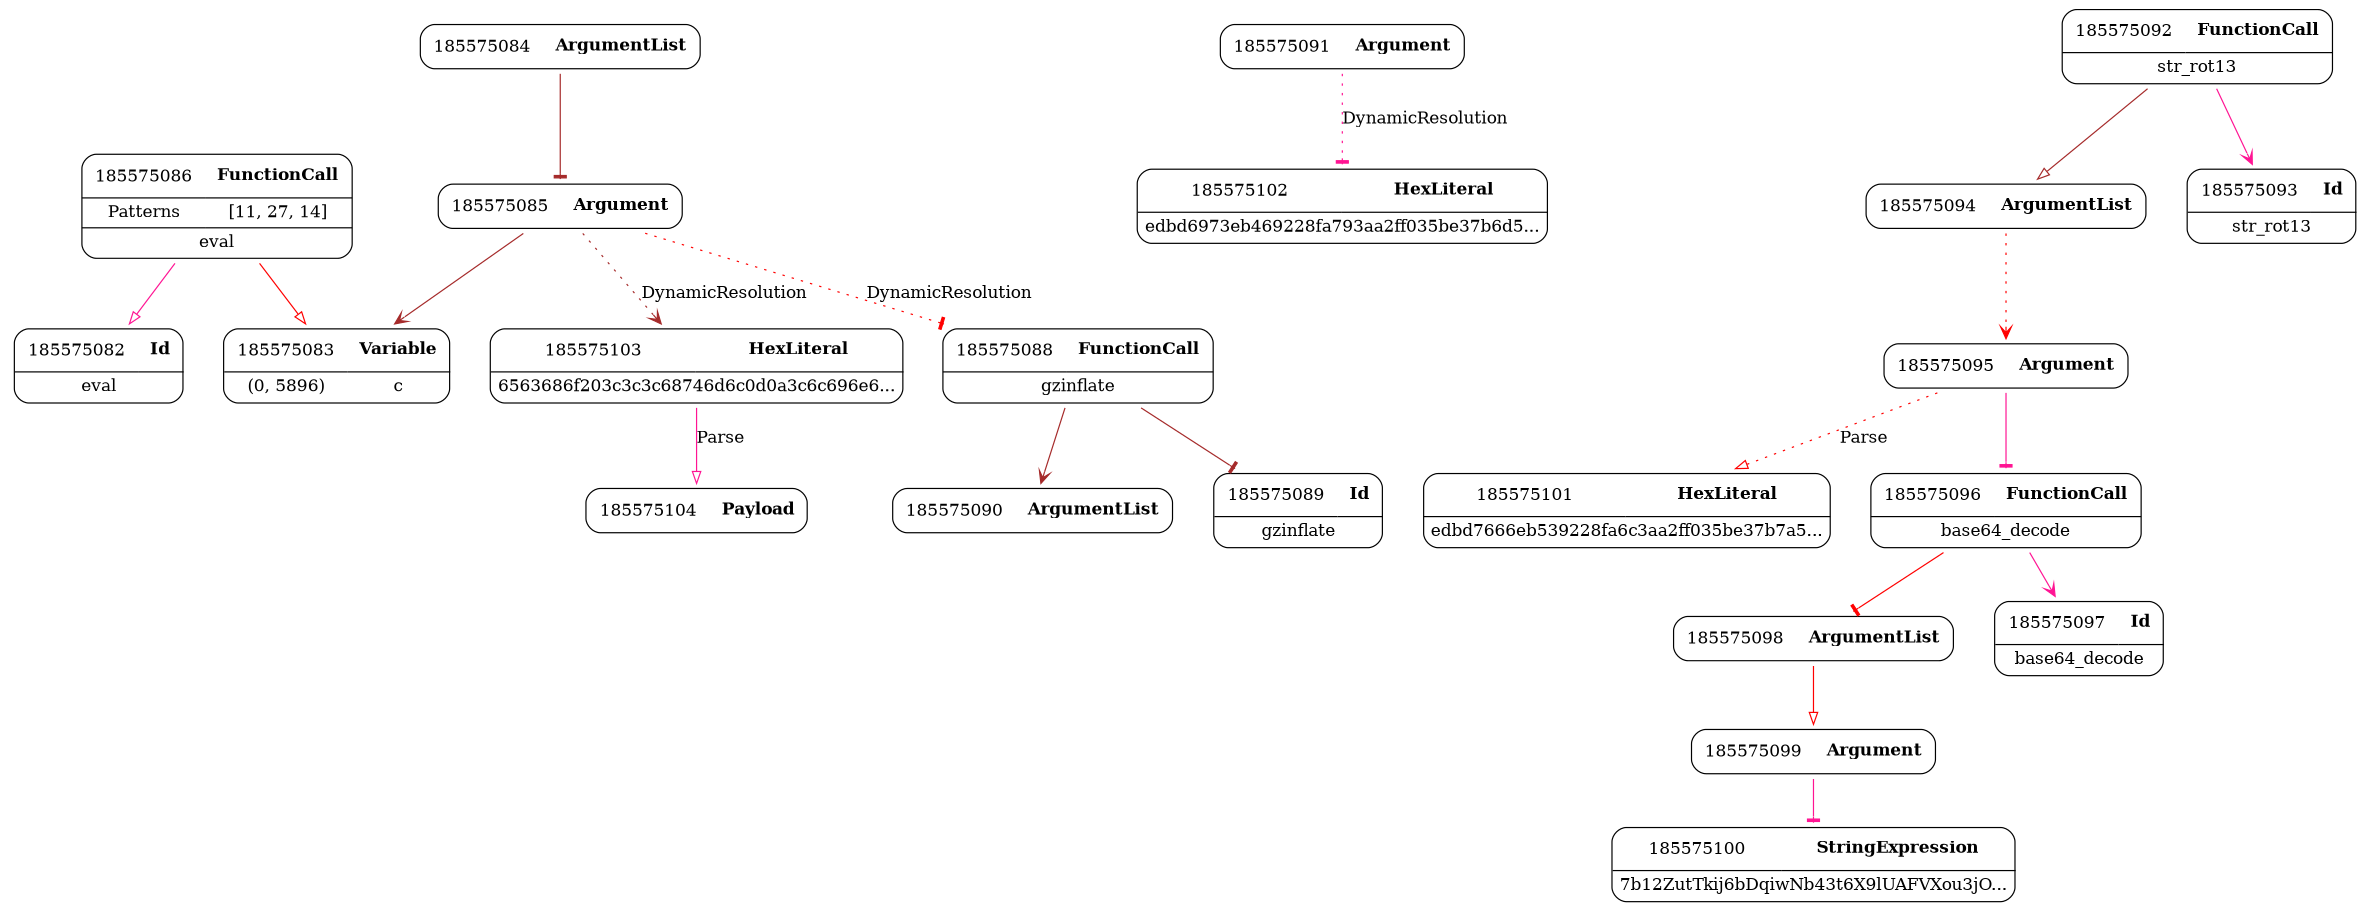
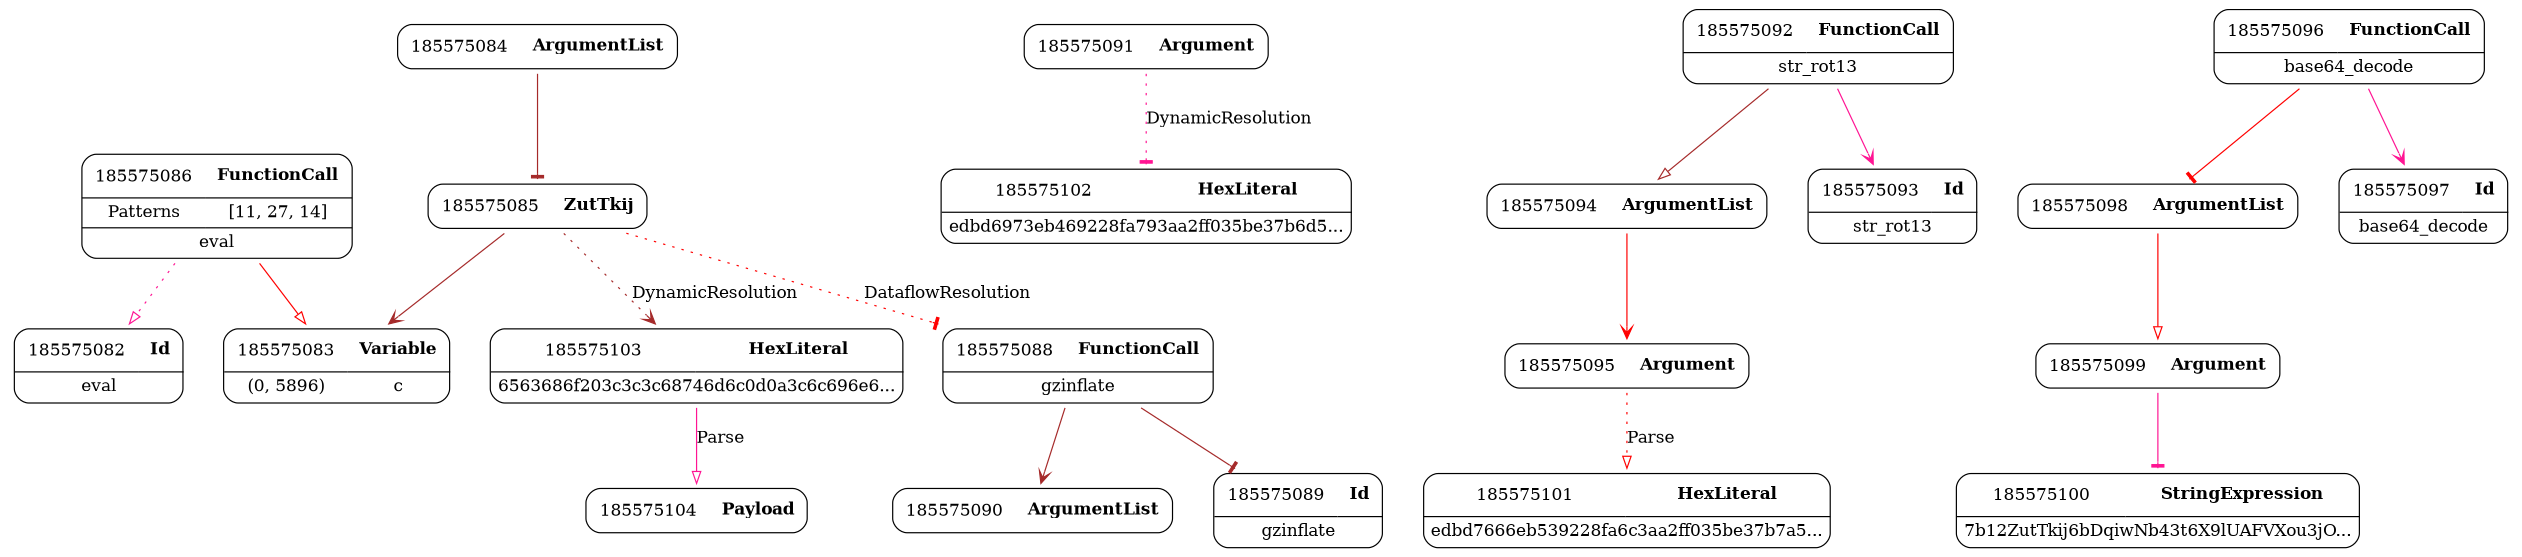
(621, 205) -> (599, 205)
(2006, 280) -> (1627, 280)
(156, 289) -> (156, 289)
(949, 294) -> (947, 294)
(2006, 427) -> none
